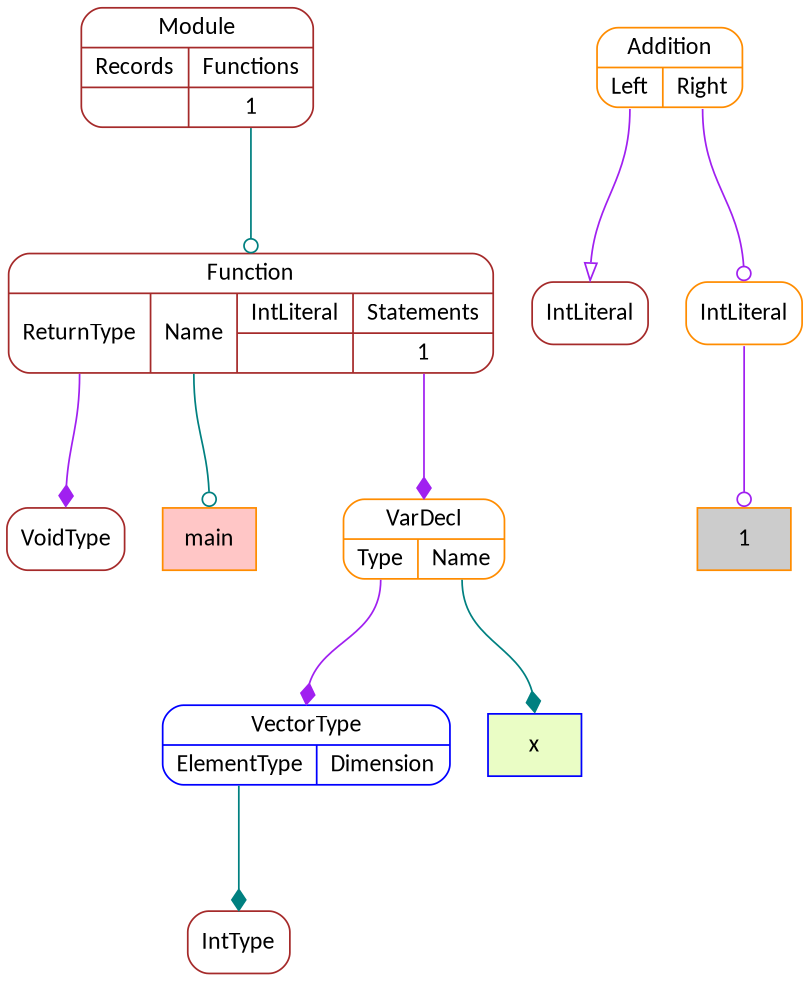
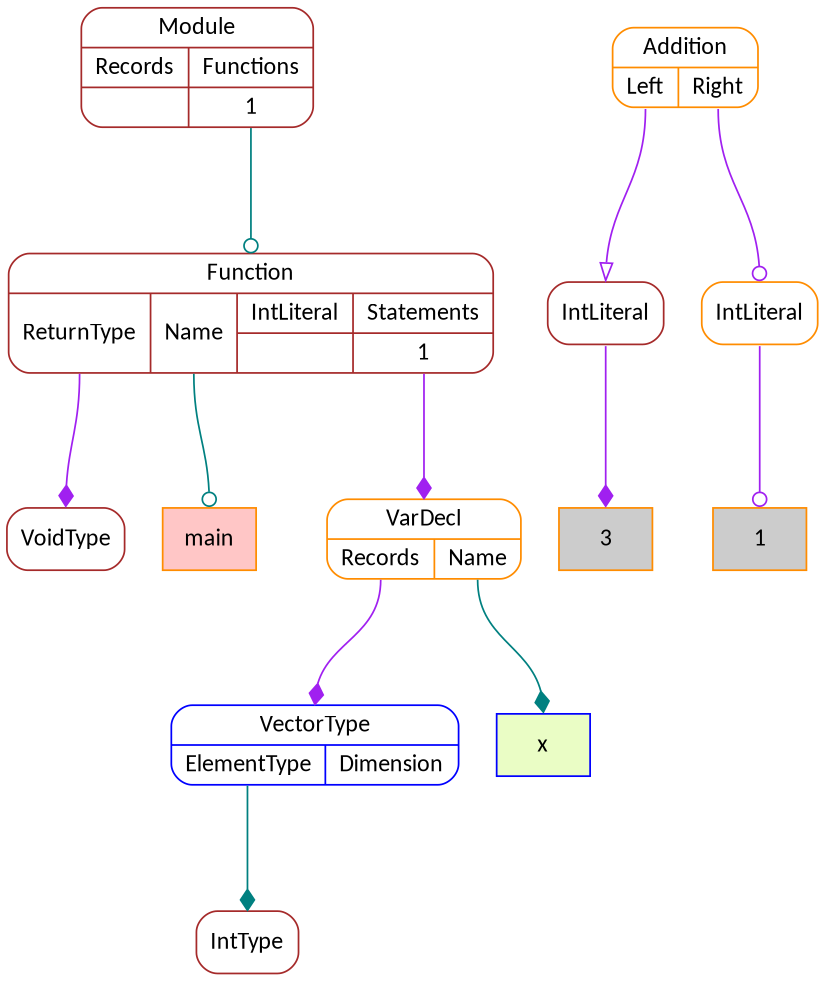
none -> (606, 539)
(381, 558) -> (381, 558)
